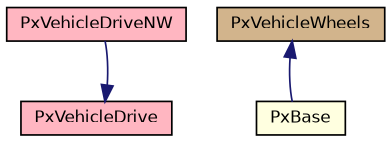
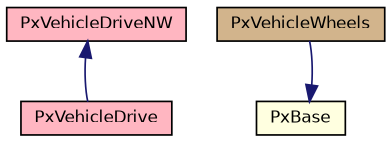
(108, 63) -> (85, 80)
(290, 80) -> (312, 63)
